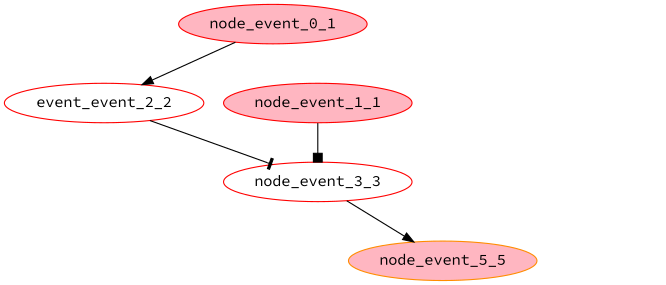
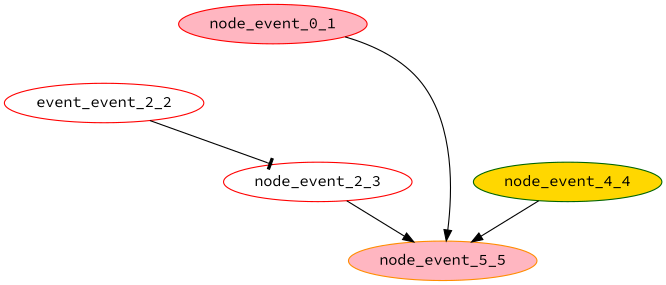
(194, 61) -> (437, 110)
(318, 103) -> none
(318, 182) -> (318, 182)
none -> (568, 182)
